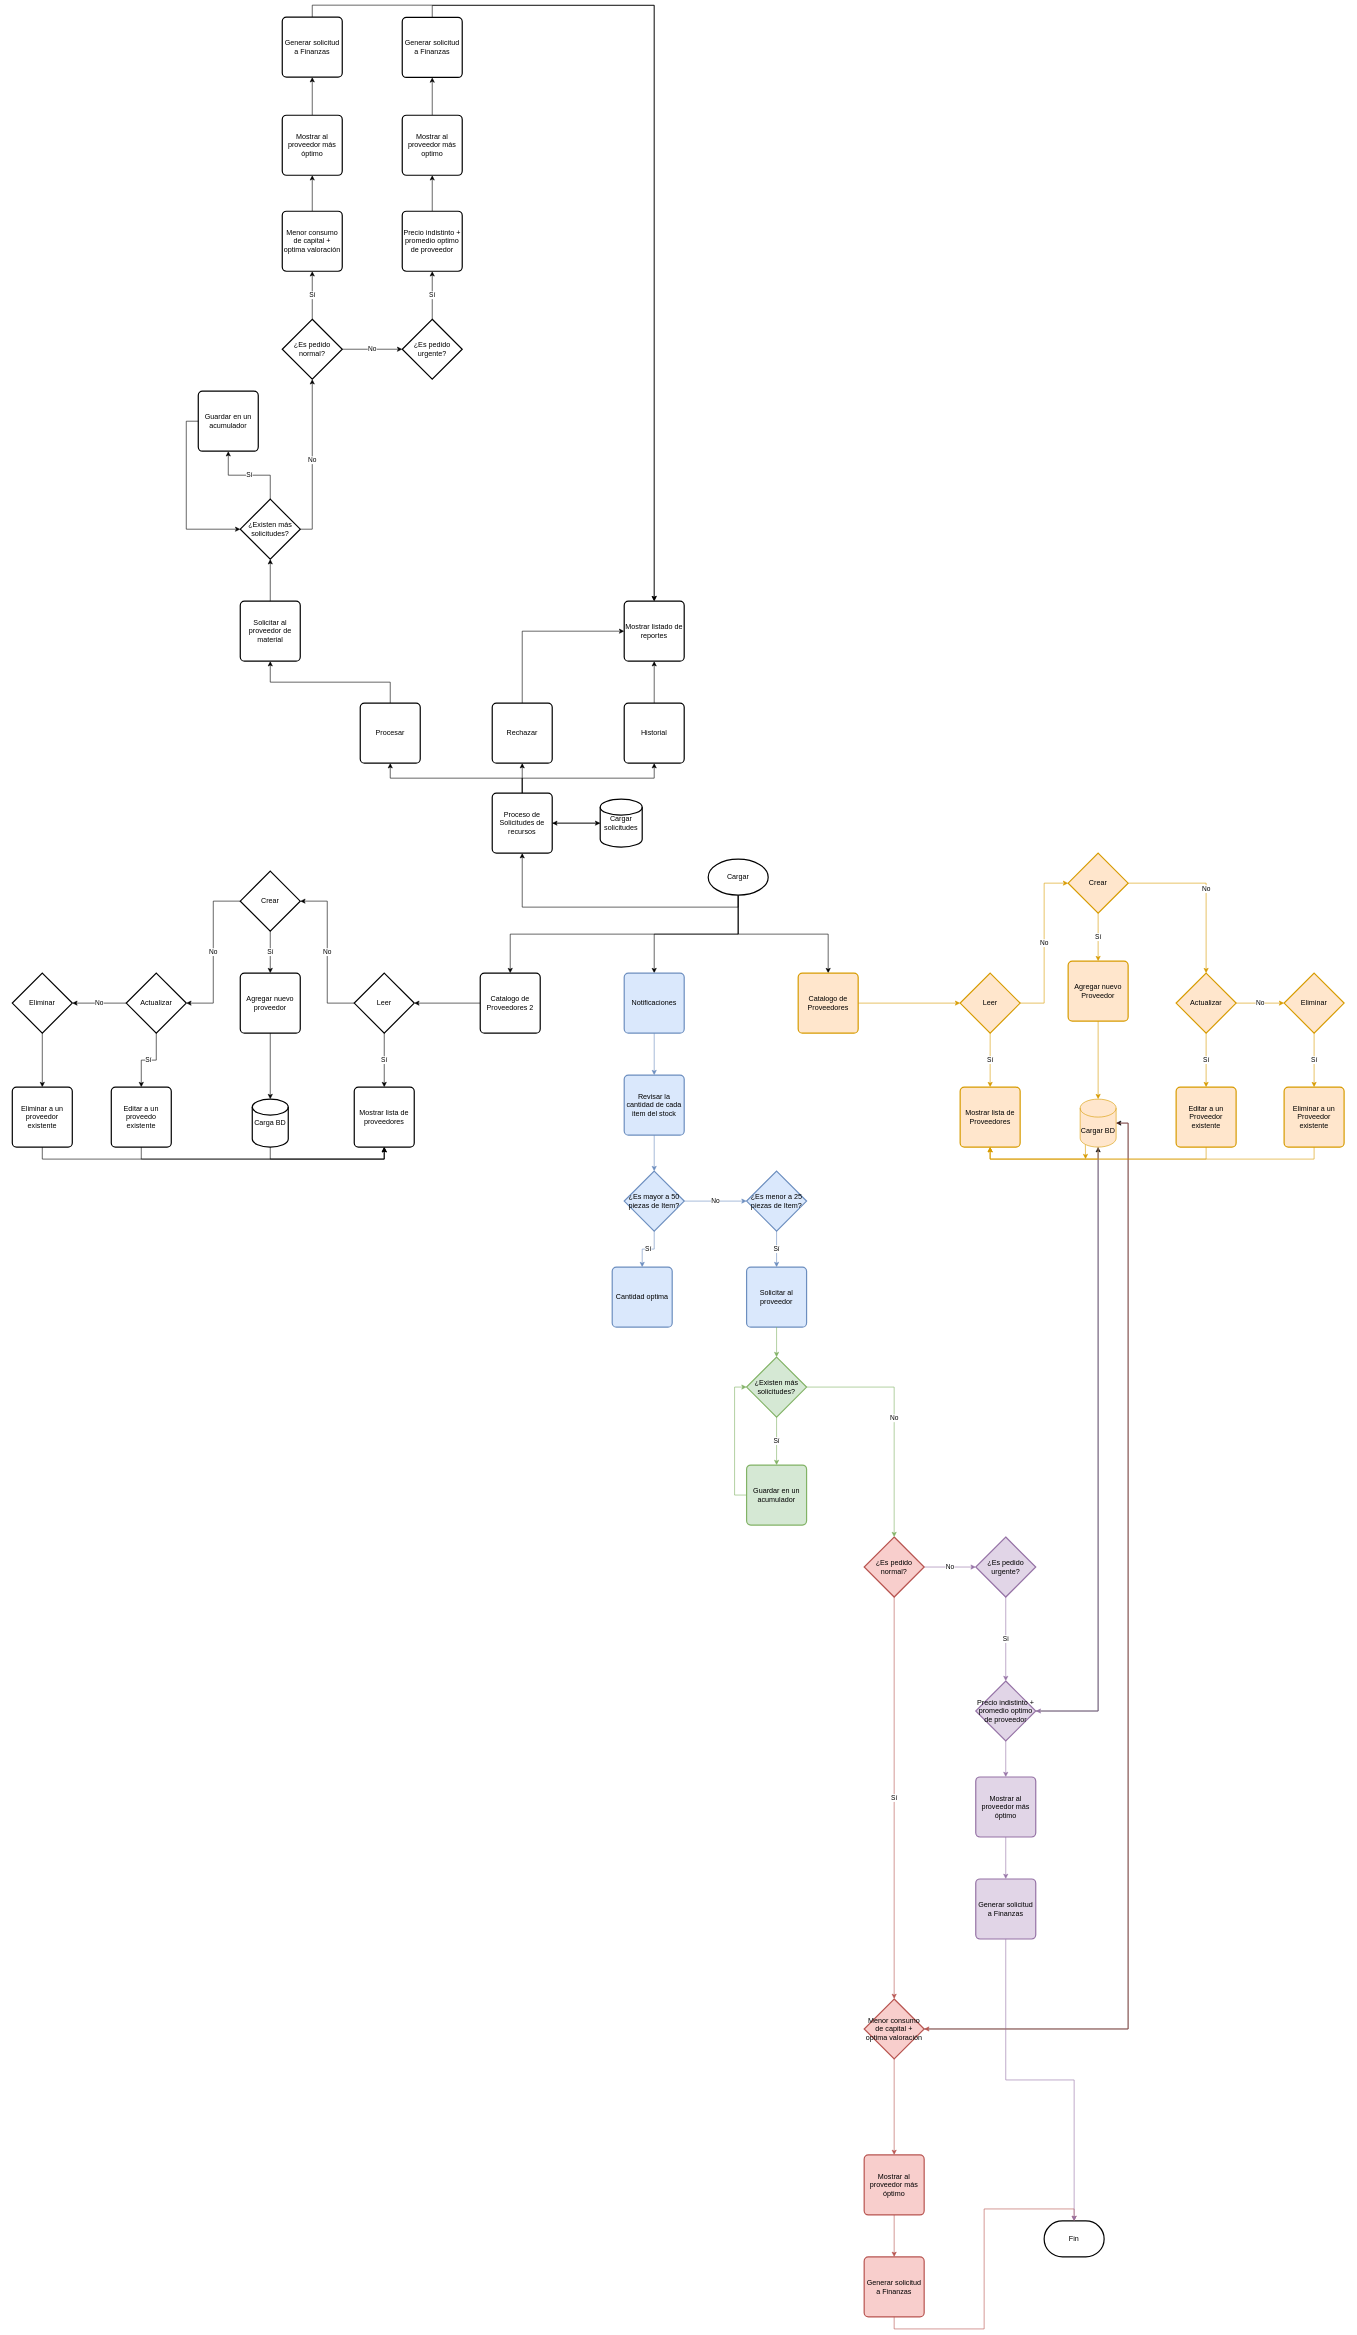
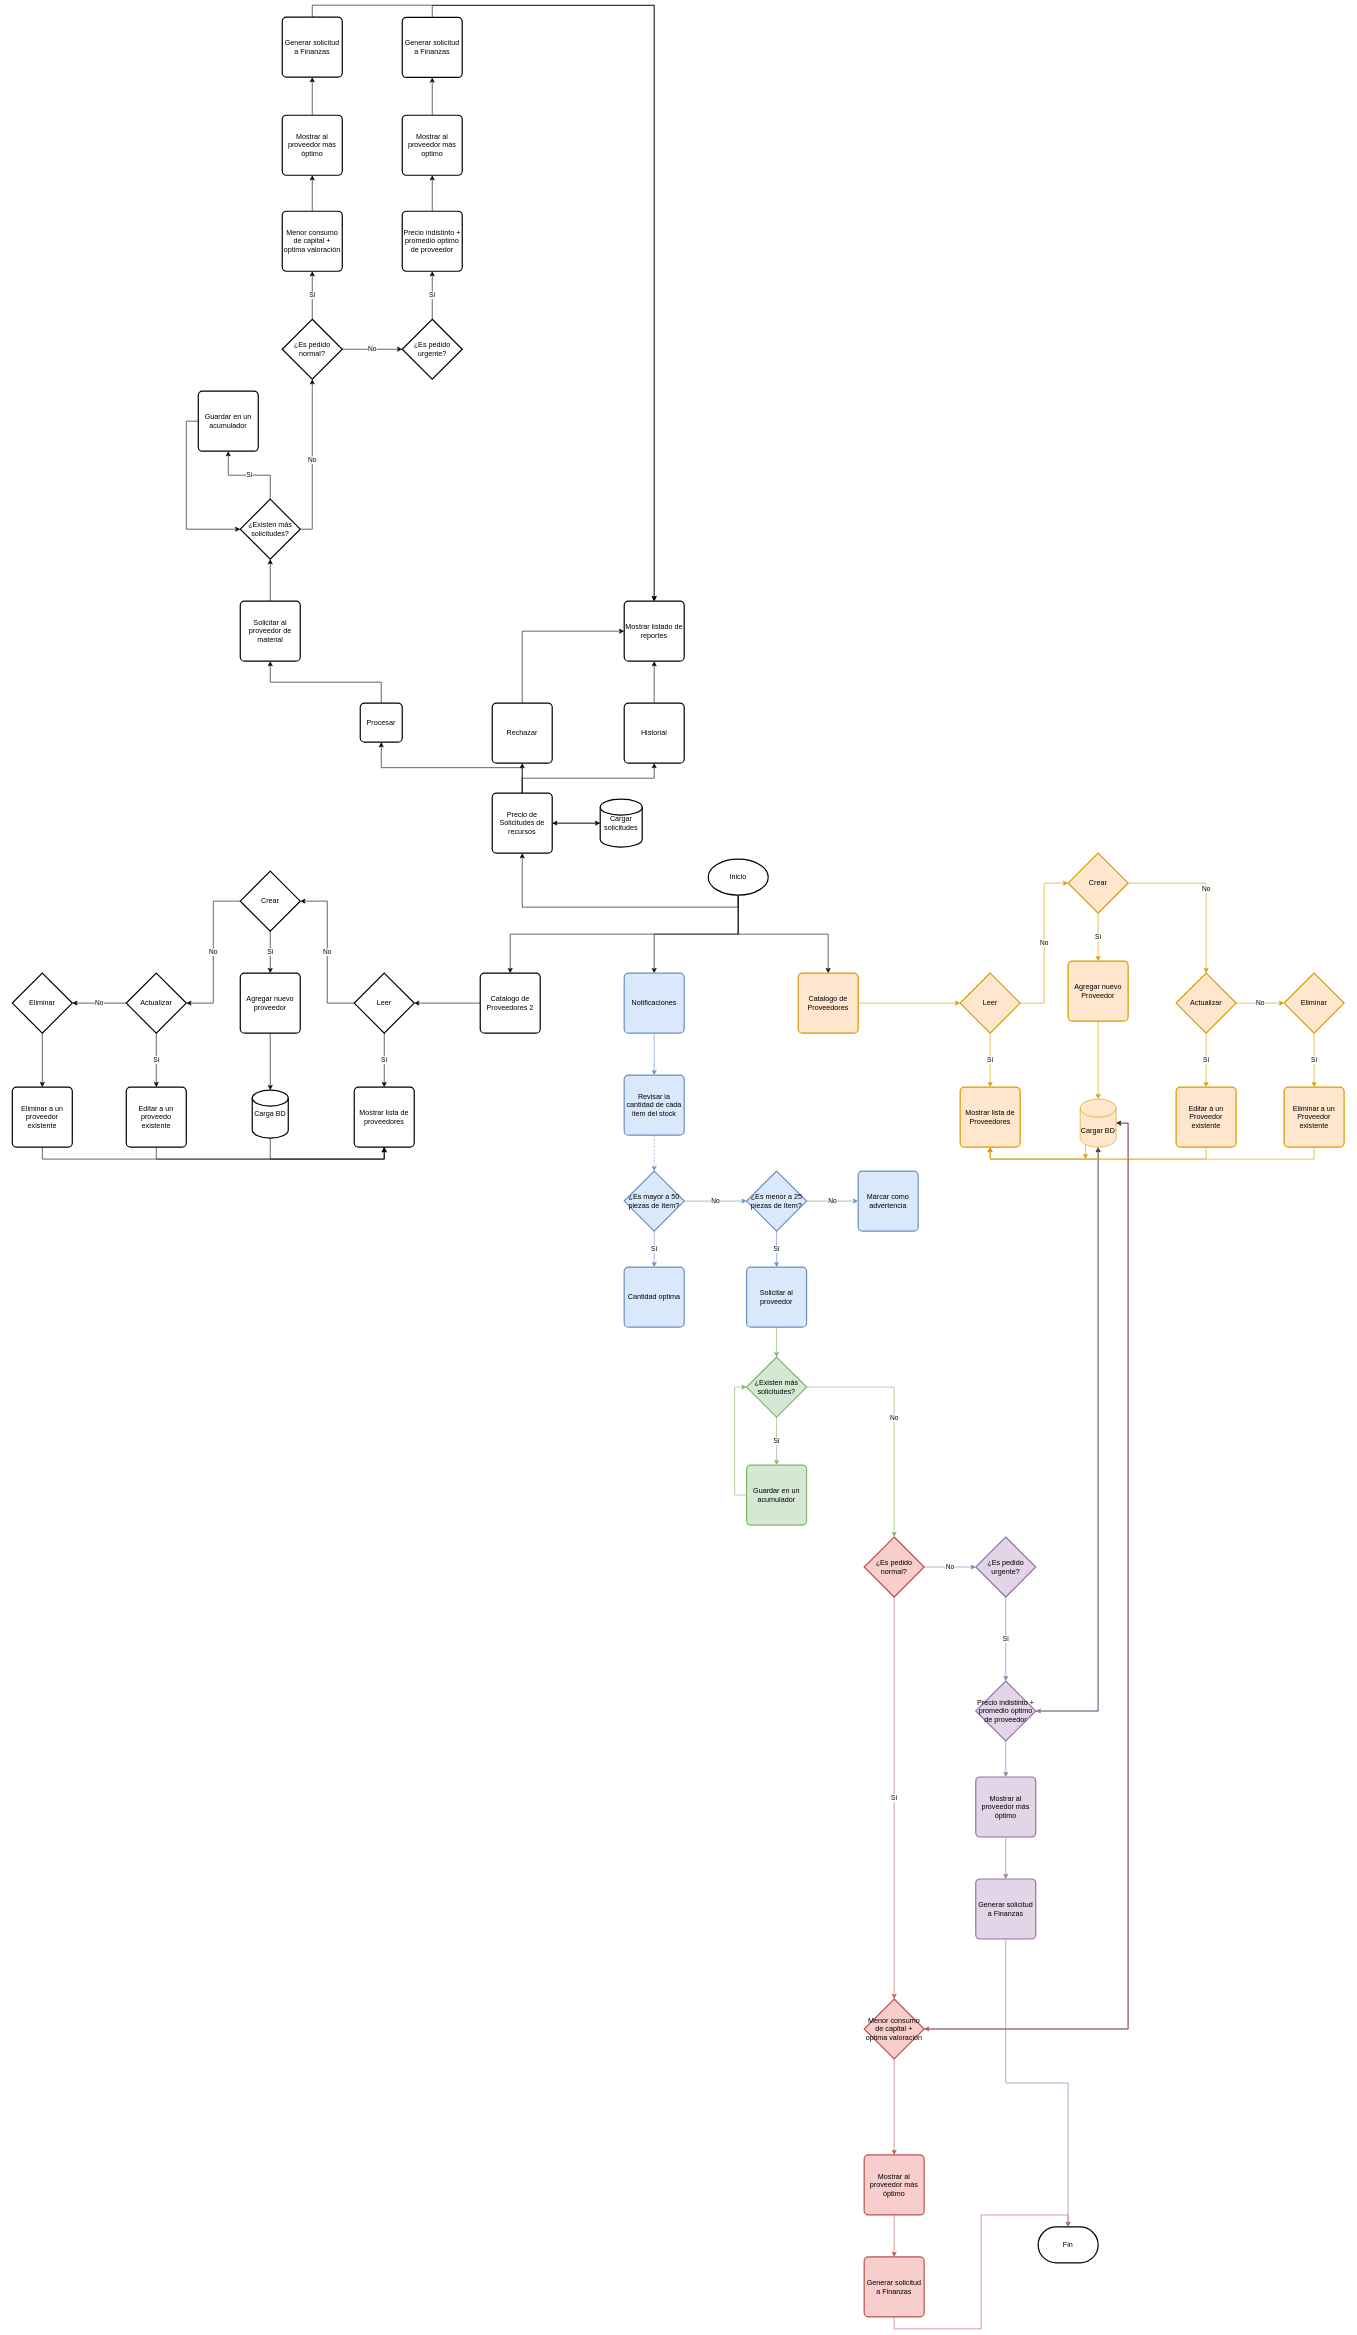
(390, 733) -> (381, 722)
(522, 823) -> (522, 823)
(738, 877) -> (738, 877)
(141, 1117) -> (156, 1117)
(270, 1123) -> (270, 1114)
(654, 1151) -> (654, 1151)
none -> (832, 1201)
none -> (888, 1201)
(642, 1297) -> (654, 1297)
(1074, 2239) -> (1068, 2245)
